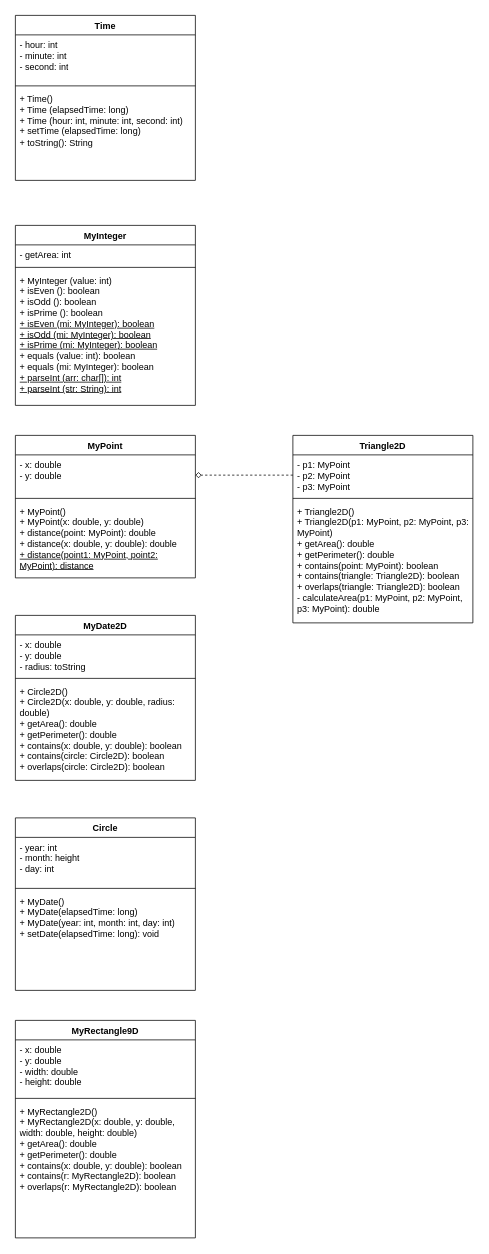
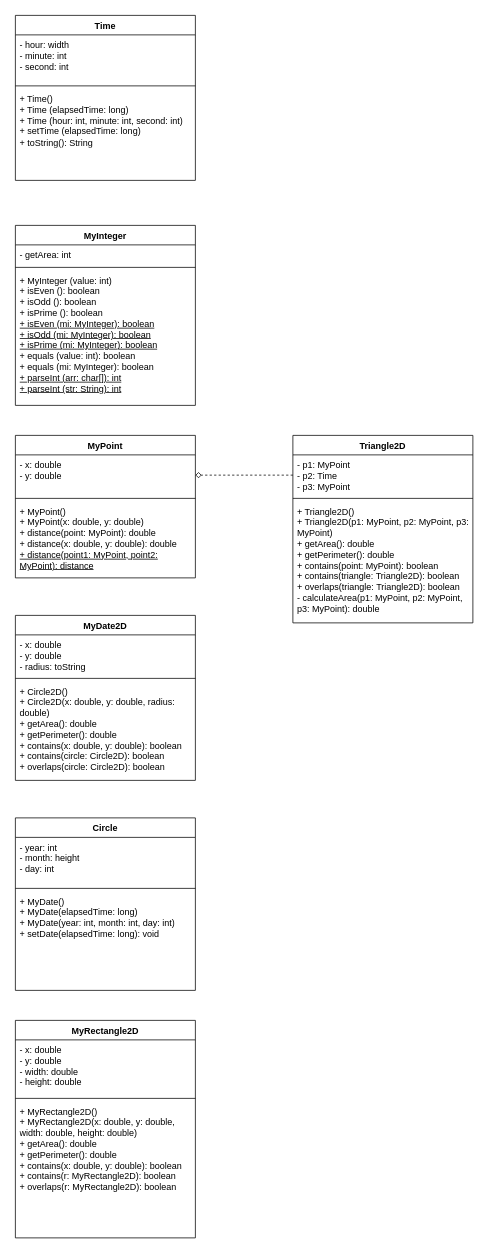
(48, 56) -> (48, 56)
(325, 476) -> (325, 476)
(105, 1031) -> (105, 1031)
